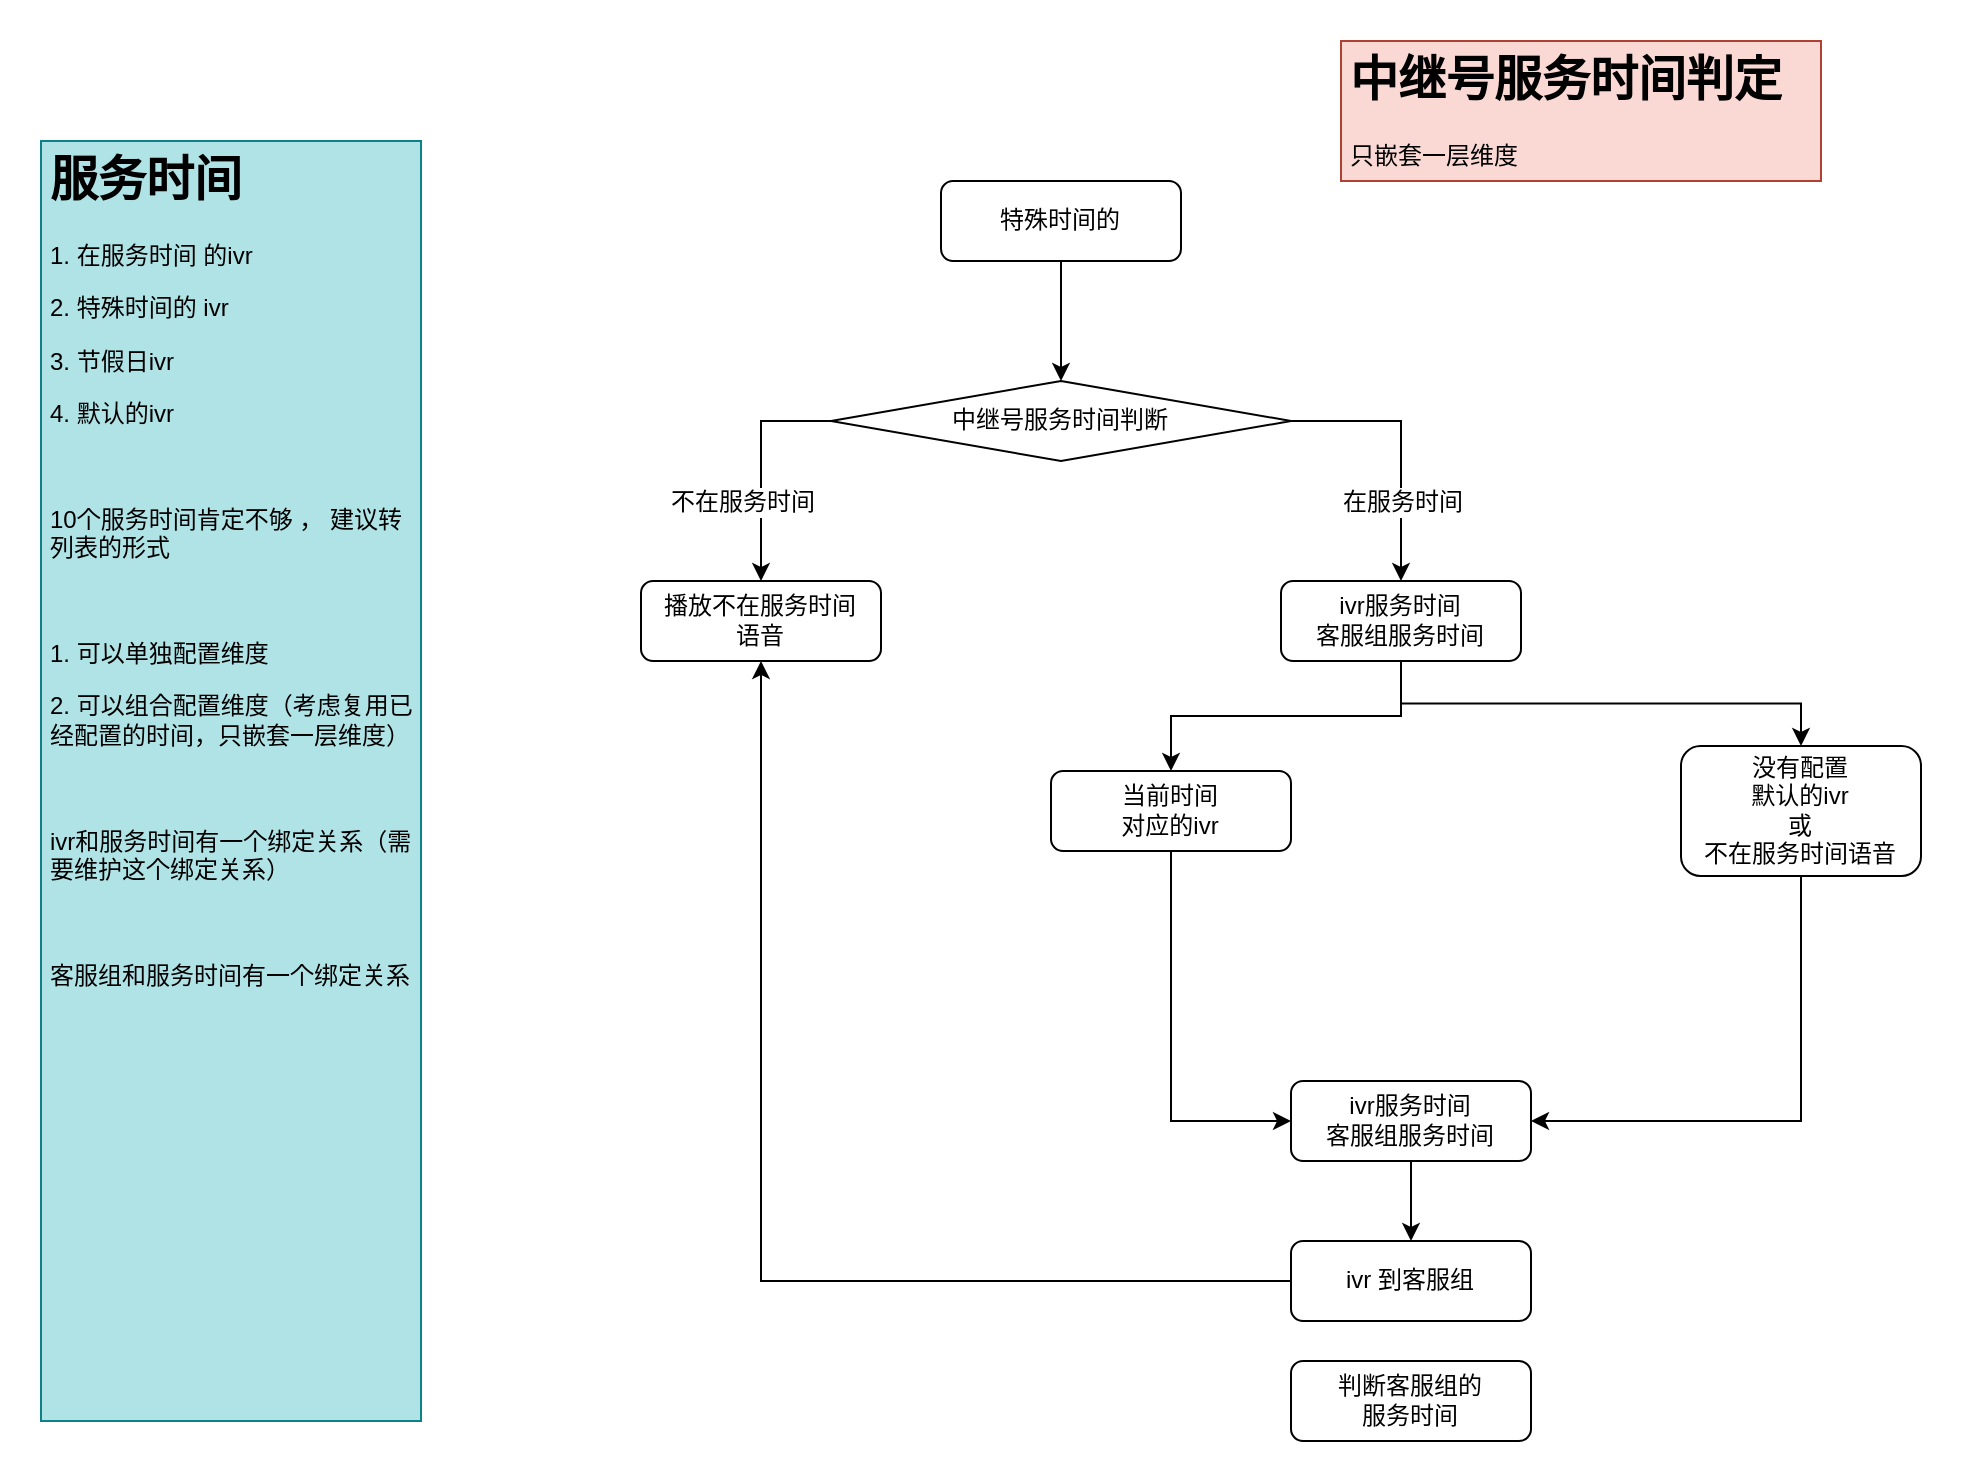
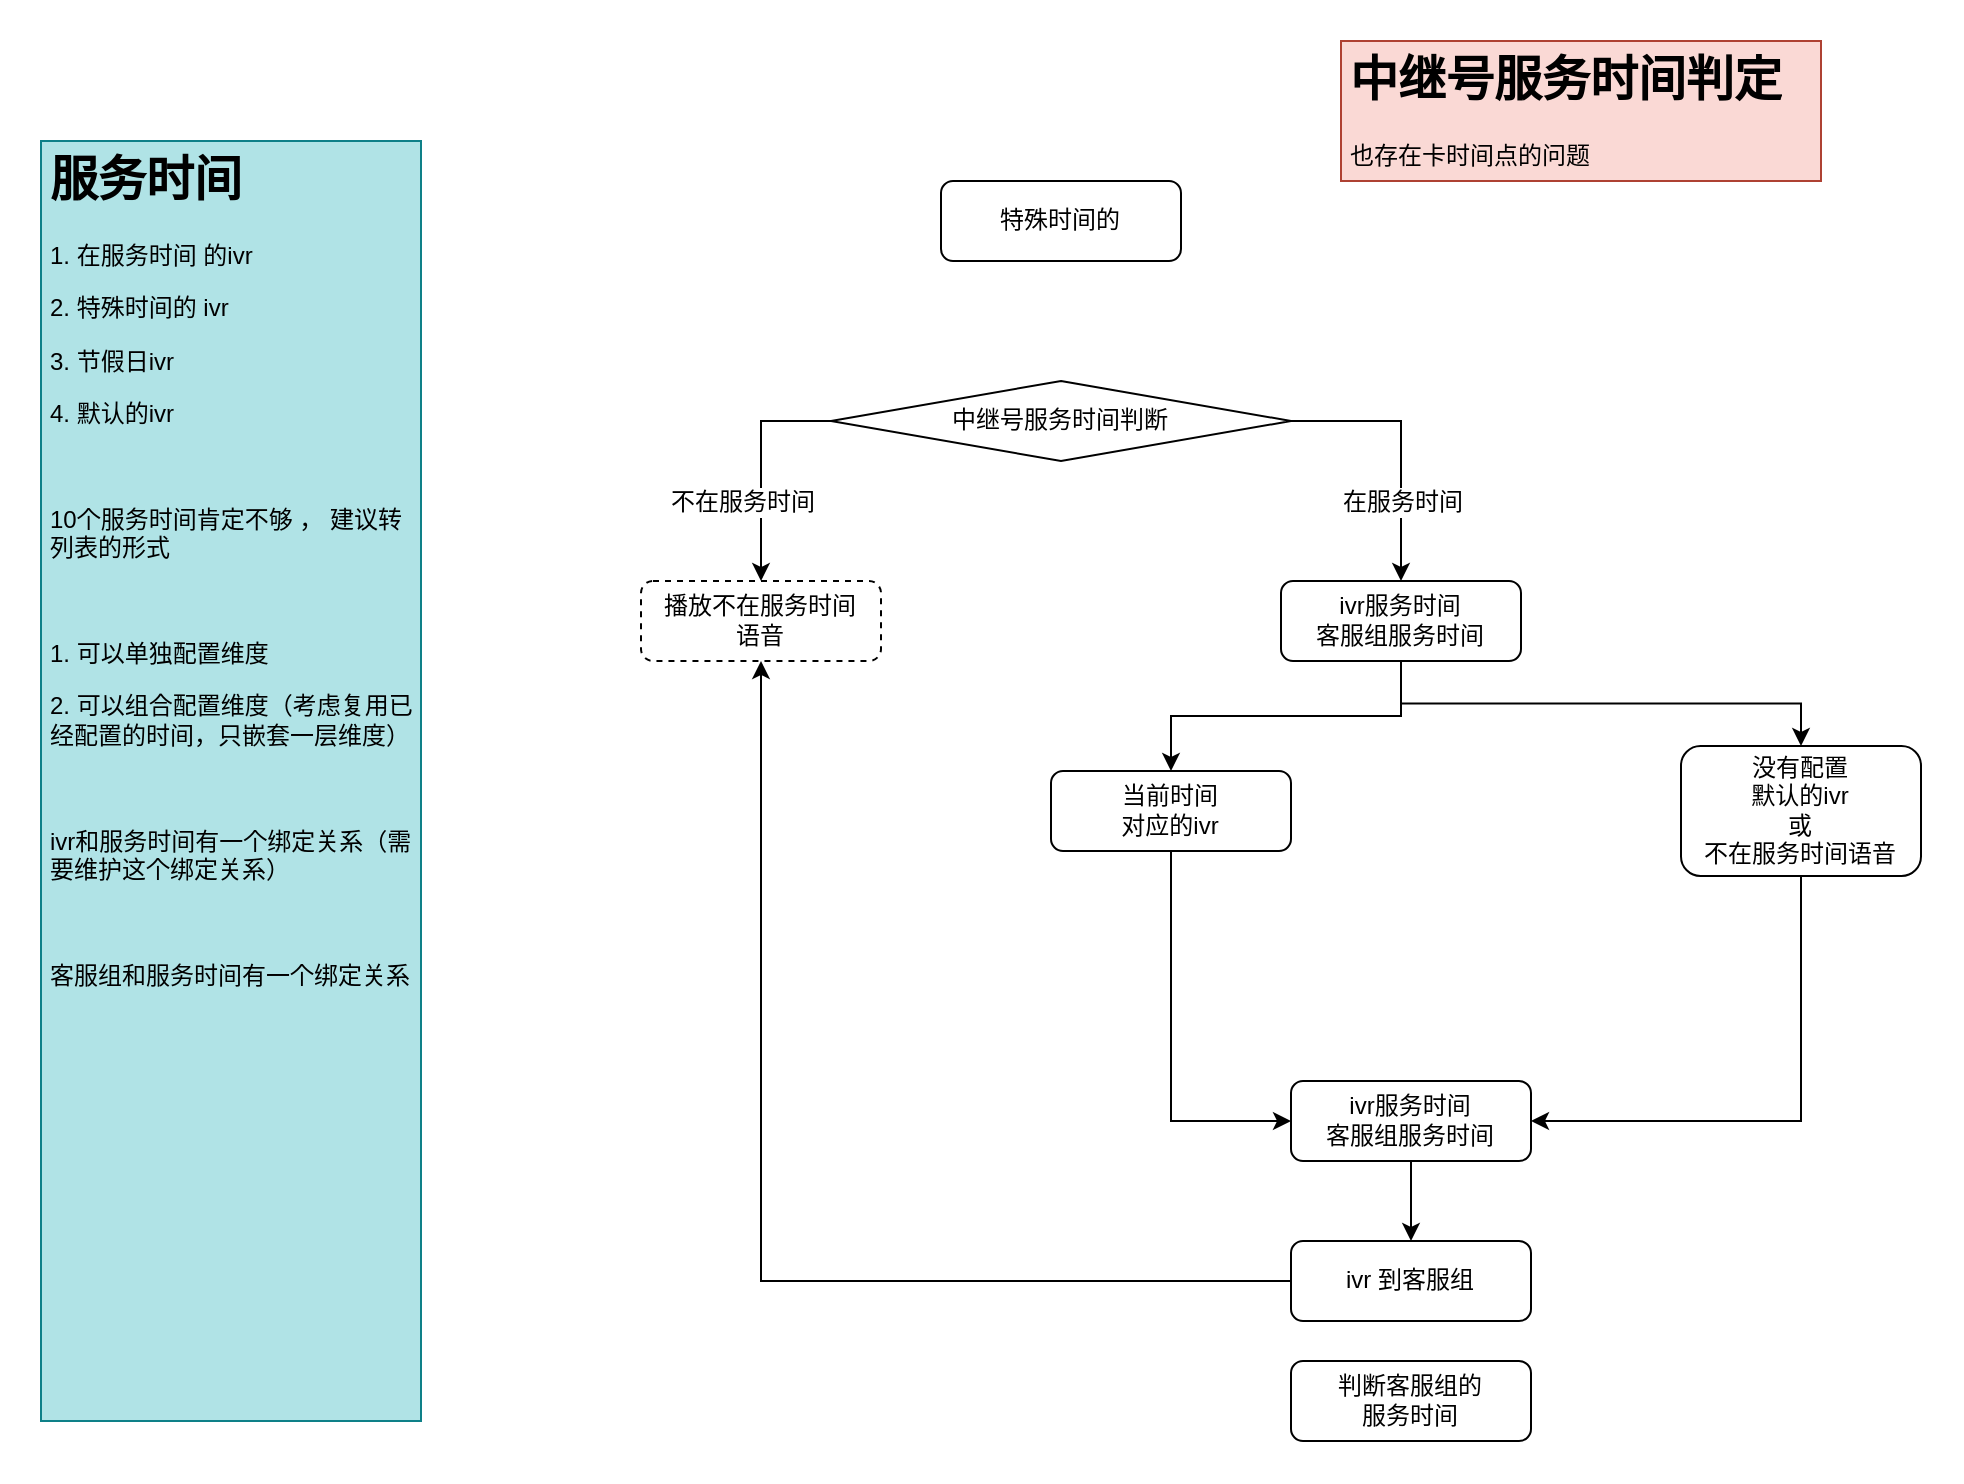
(1459, 50) -> (1471, 50)
(1061, 314) -> none
(761, 621) -> (761, 621)
